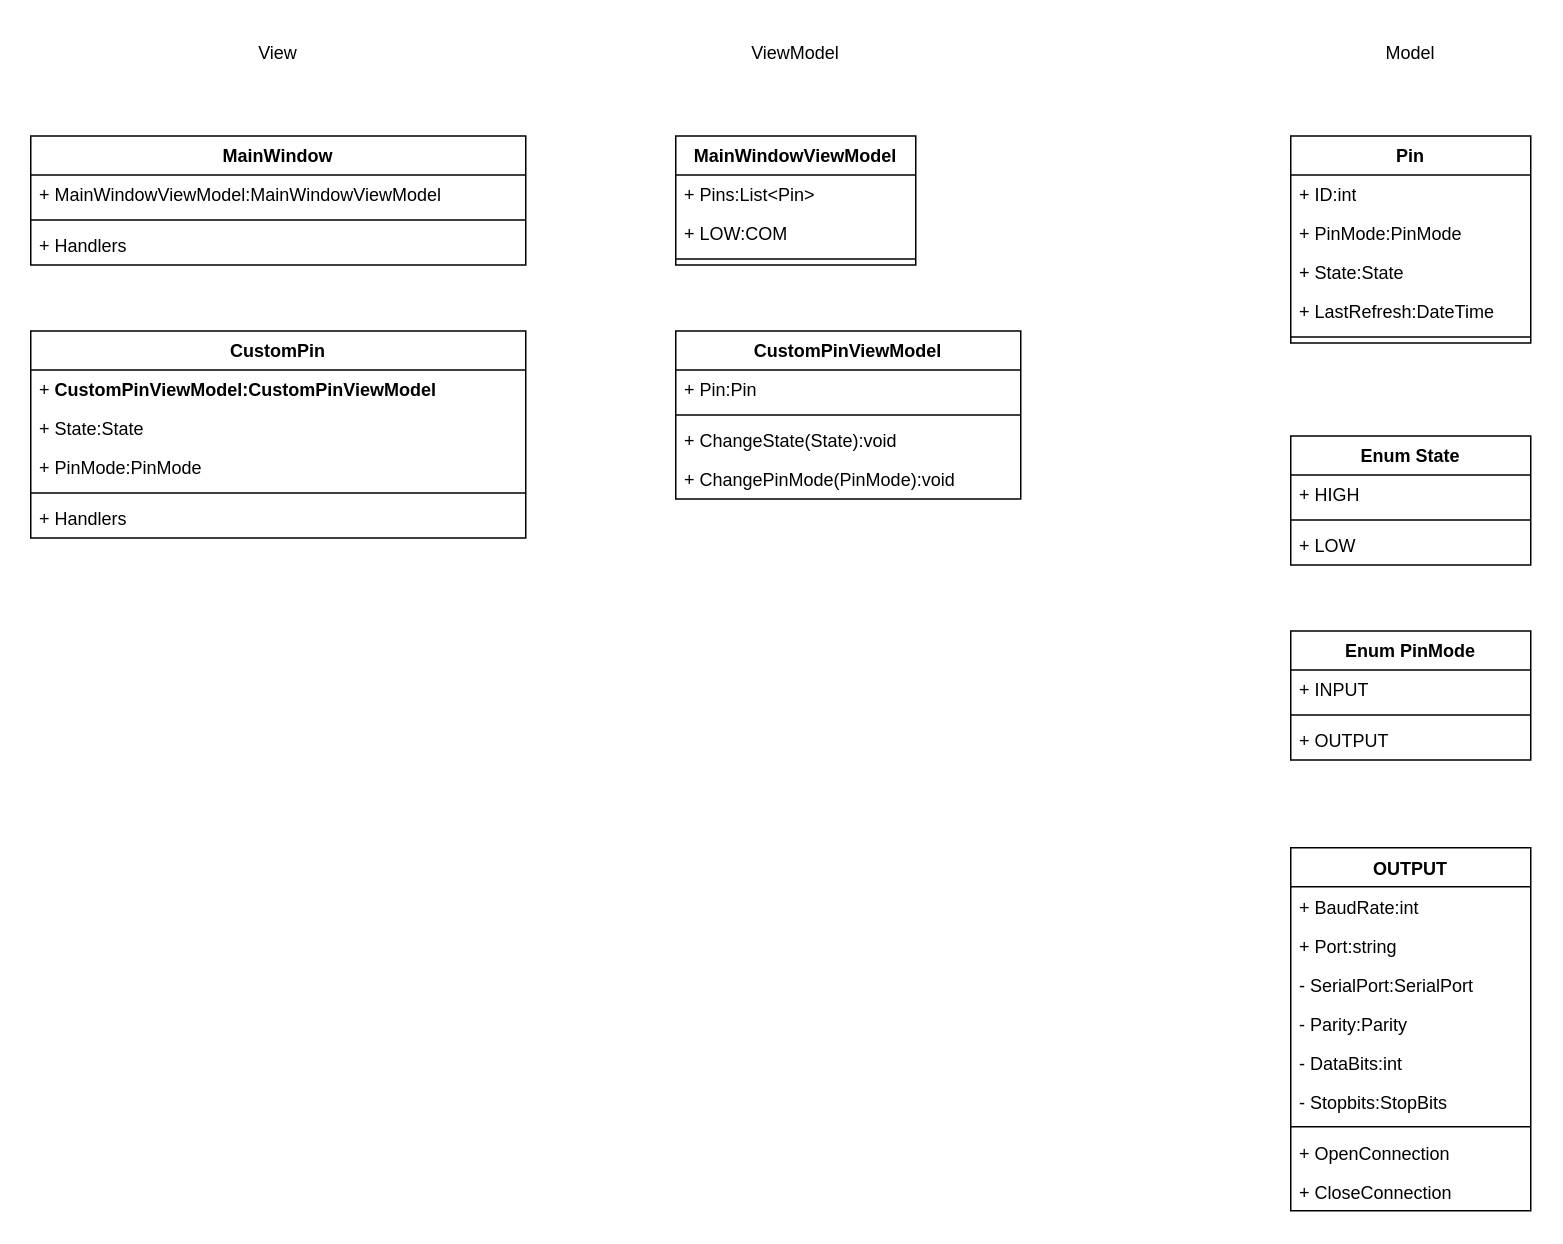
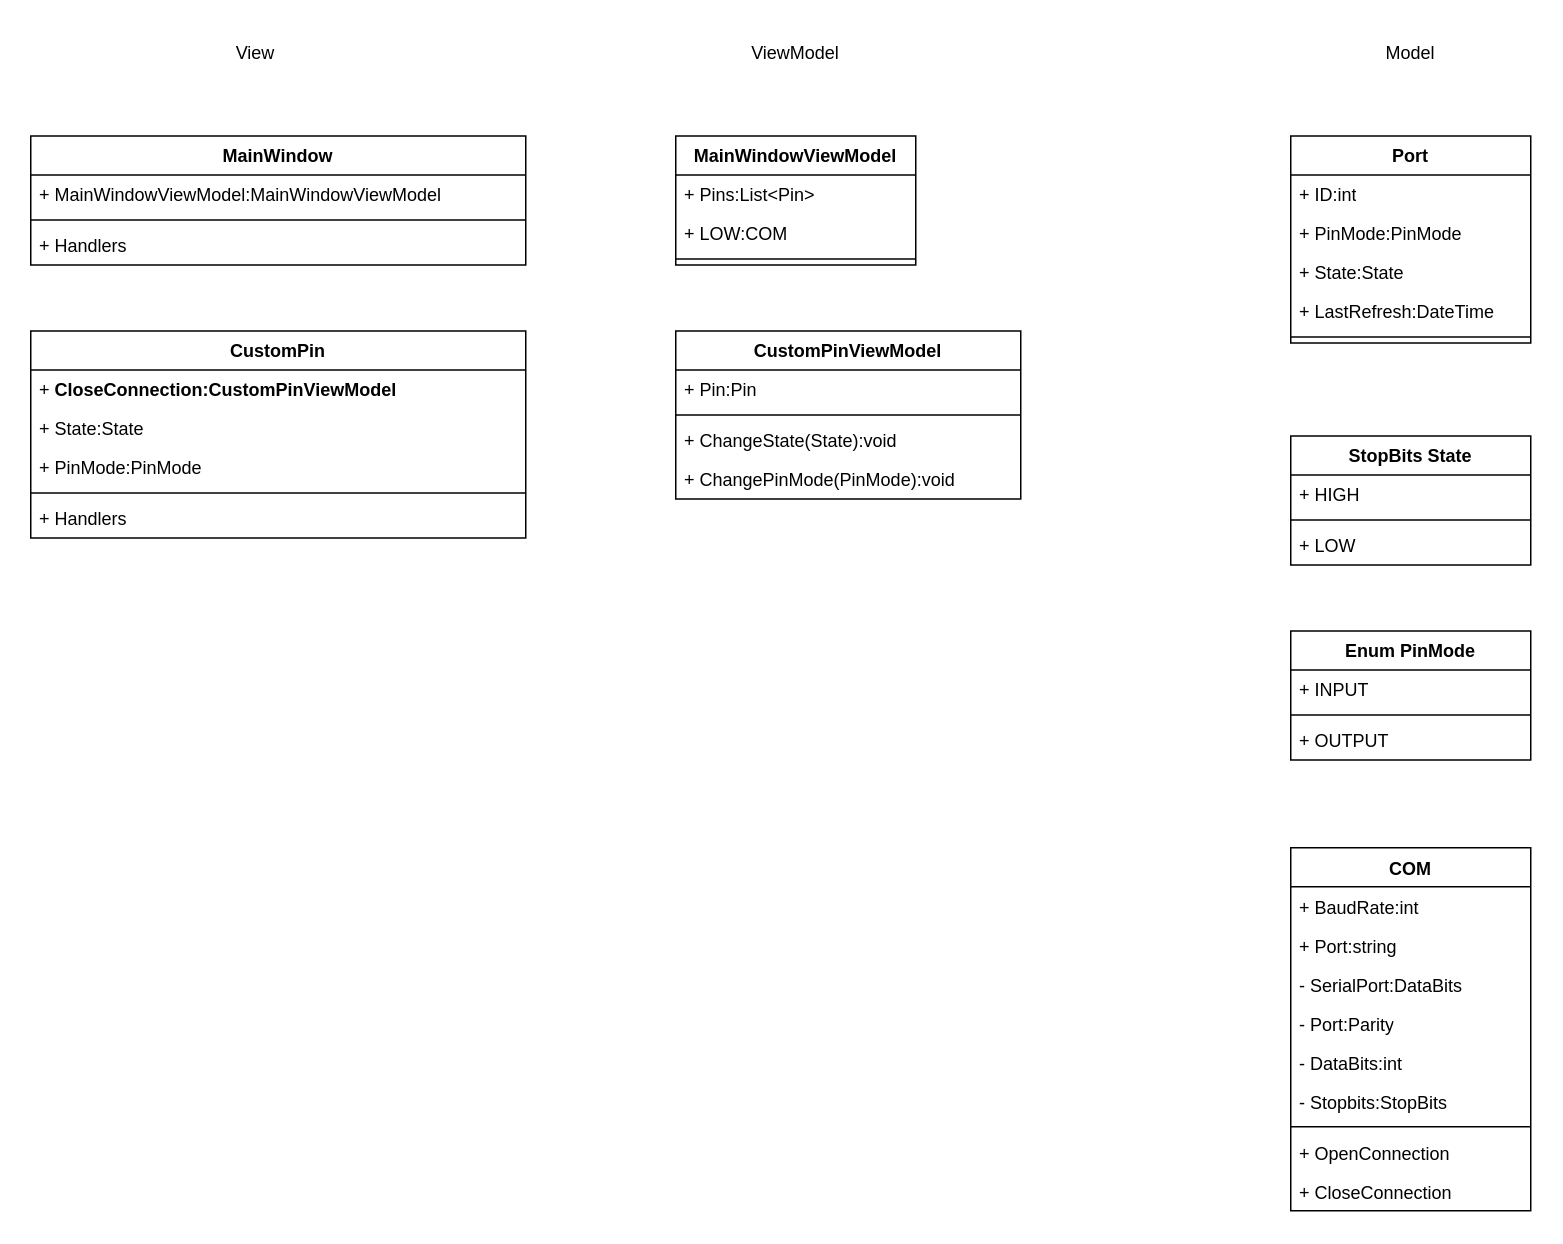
(278, 53) -> (256, 53)
(1411, 157) -> (1411, 157)
(220, 391) -> (207, 391)
(1411, 457) -> (1411, 457)
(1411, 870) -> (1411, 870)
(1402, 987) -> (1394, 987)
(1366, 1026) -> (1358, 1026)
